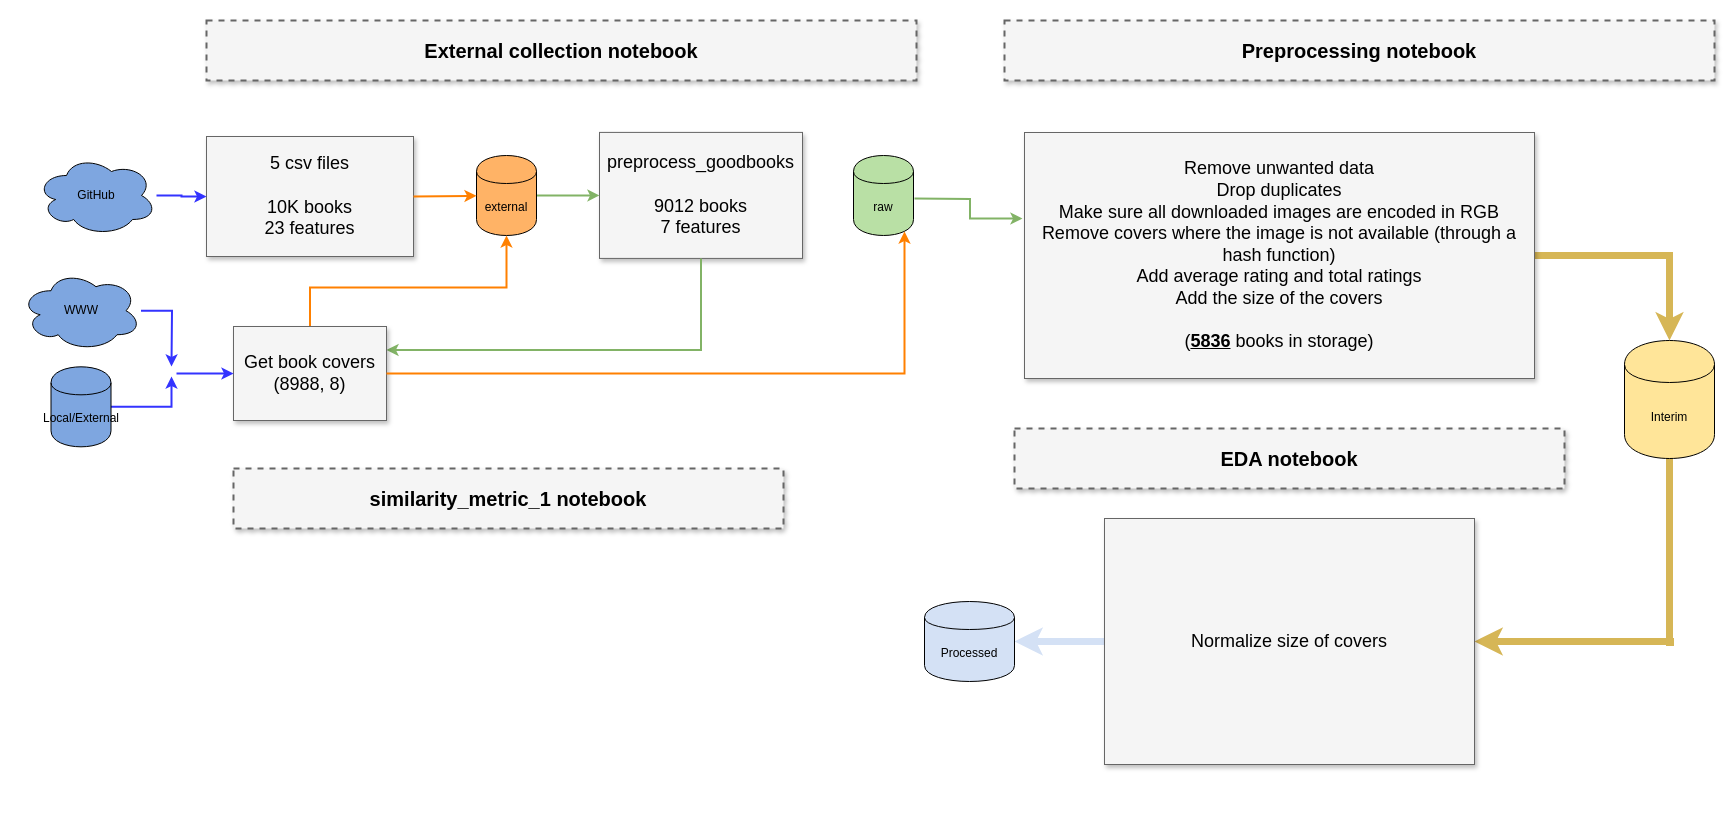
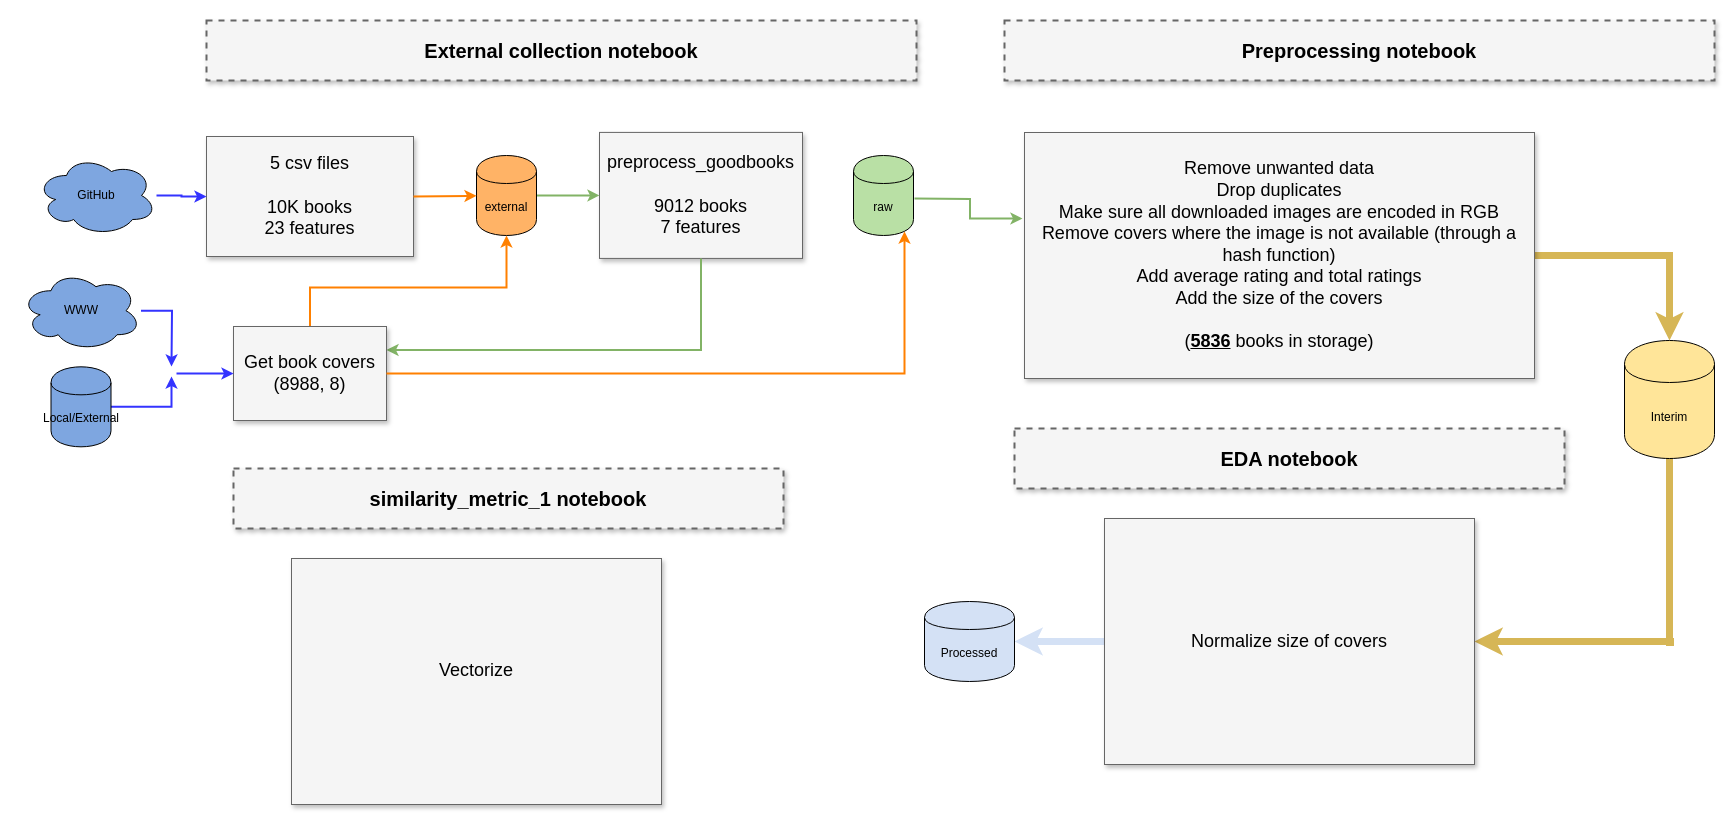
none -> (477, 682)
